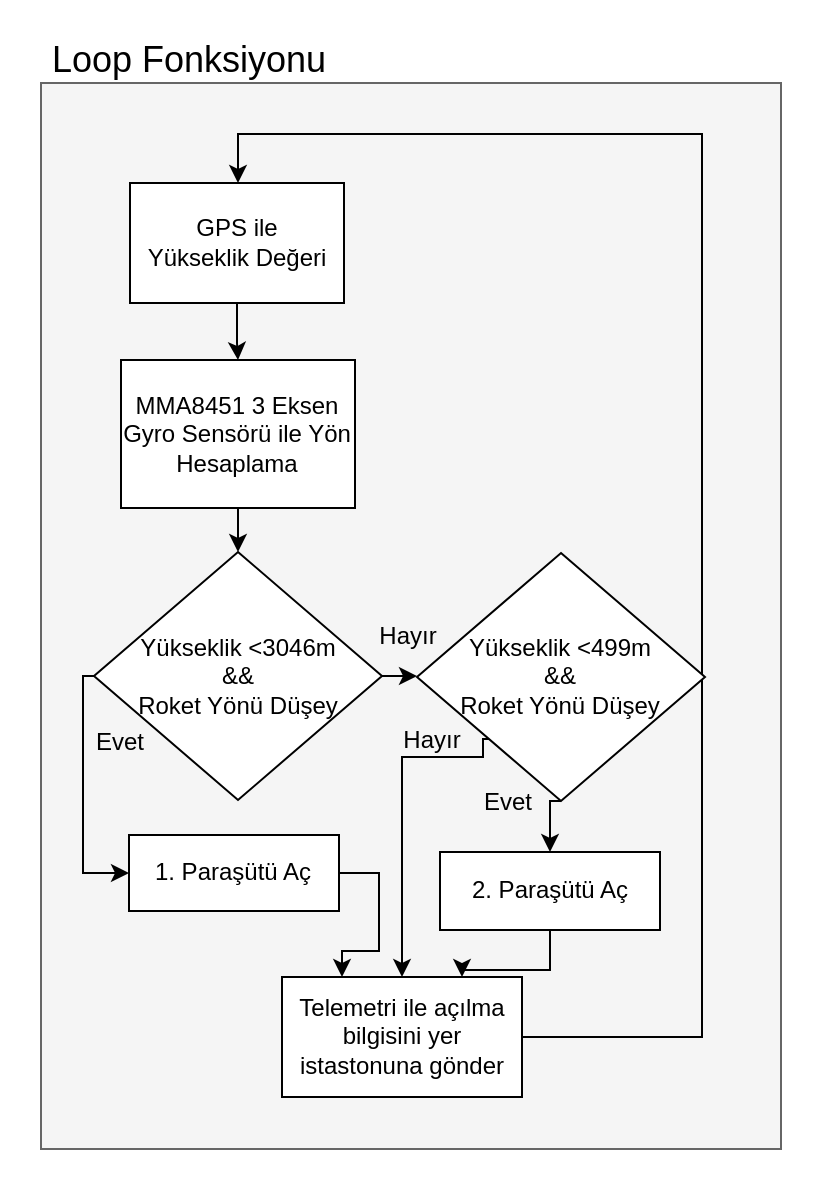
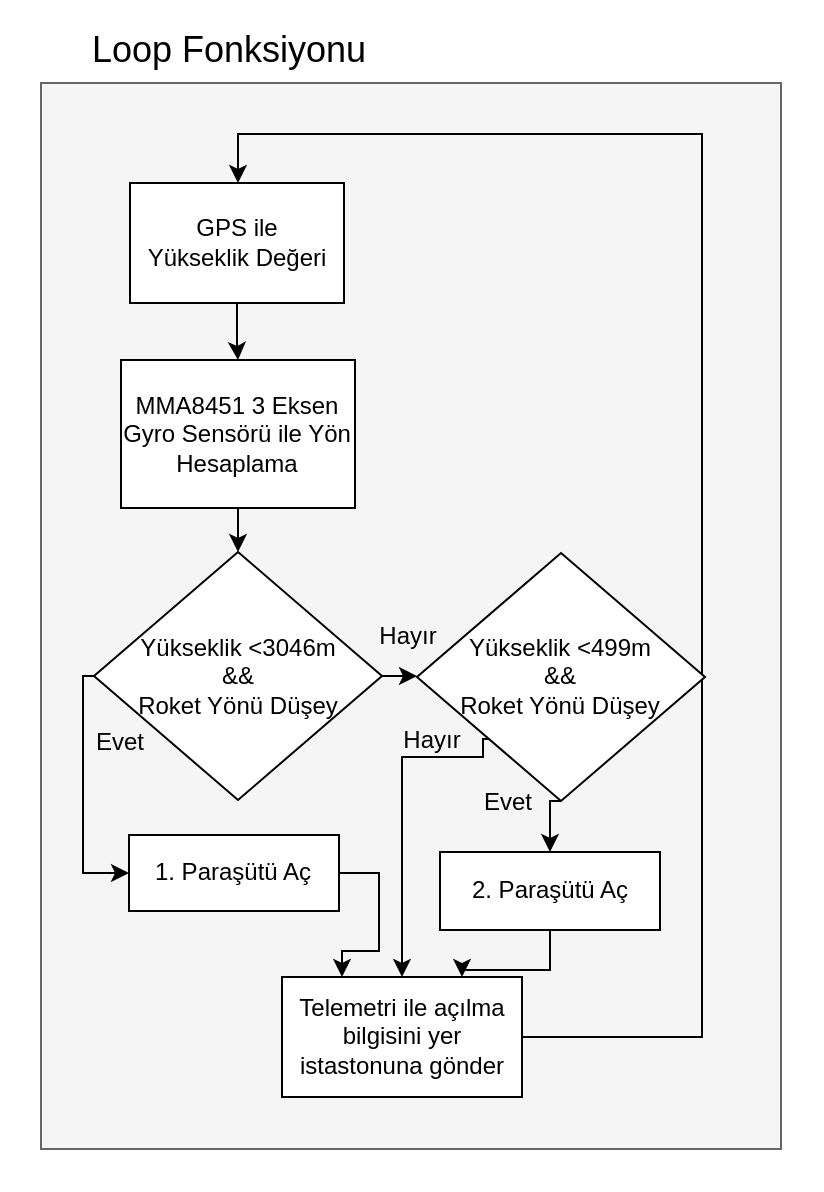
(190, 61) -> (230, 51)
